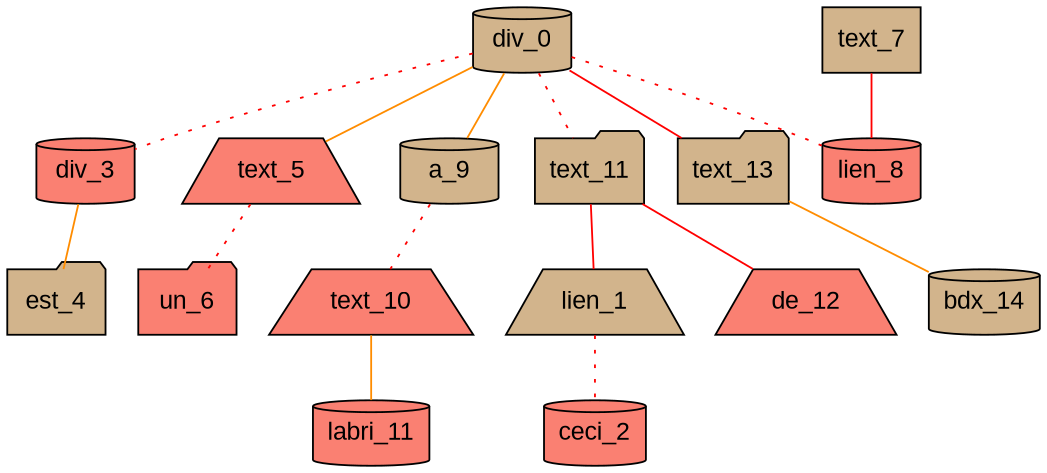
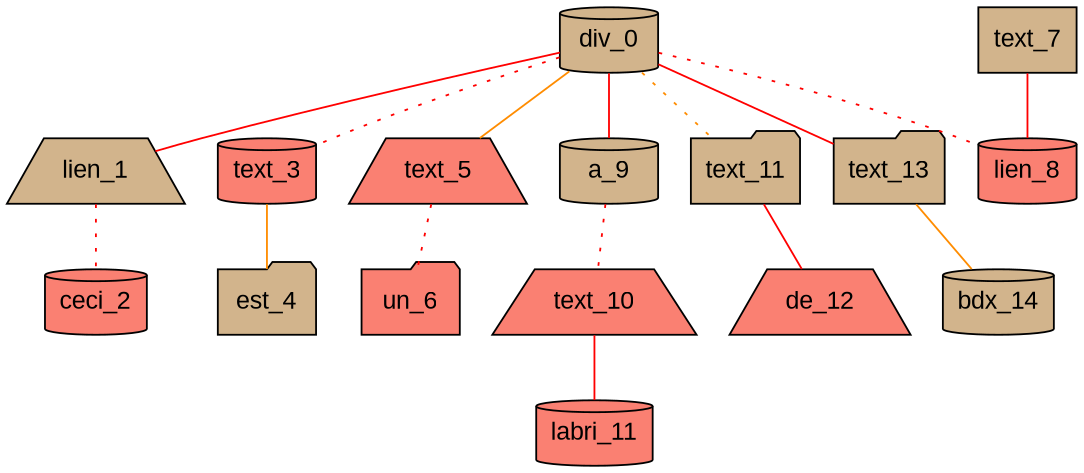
(486, 106) -> (609, 106)
(556, 106) -> (677, 105)
(86, 171) -> (267, 171)
(592, 237) -> (357, 99)
(371, 368) -> (594, 368)
